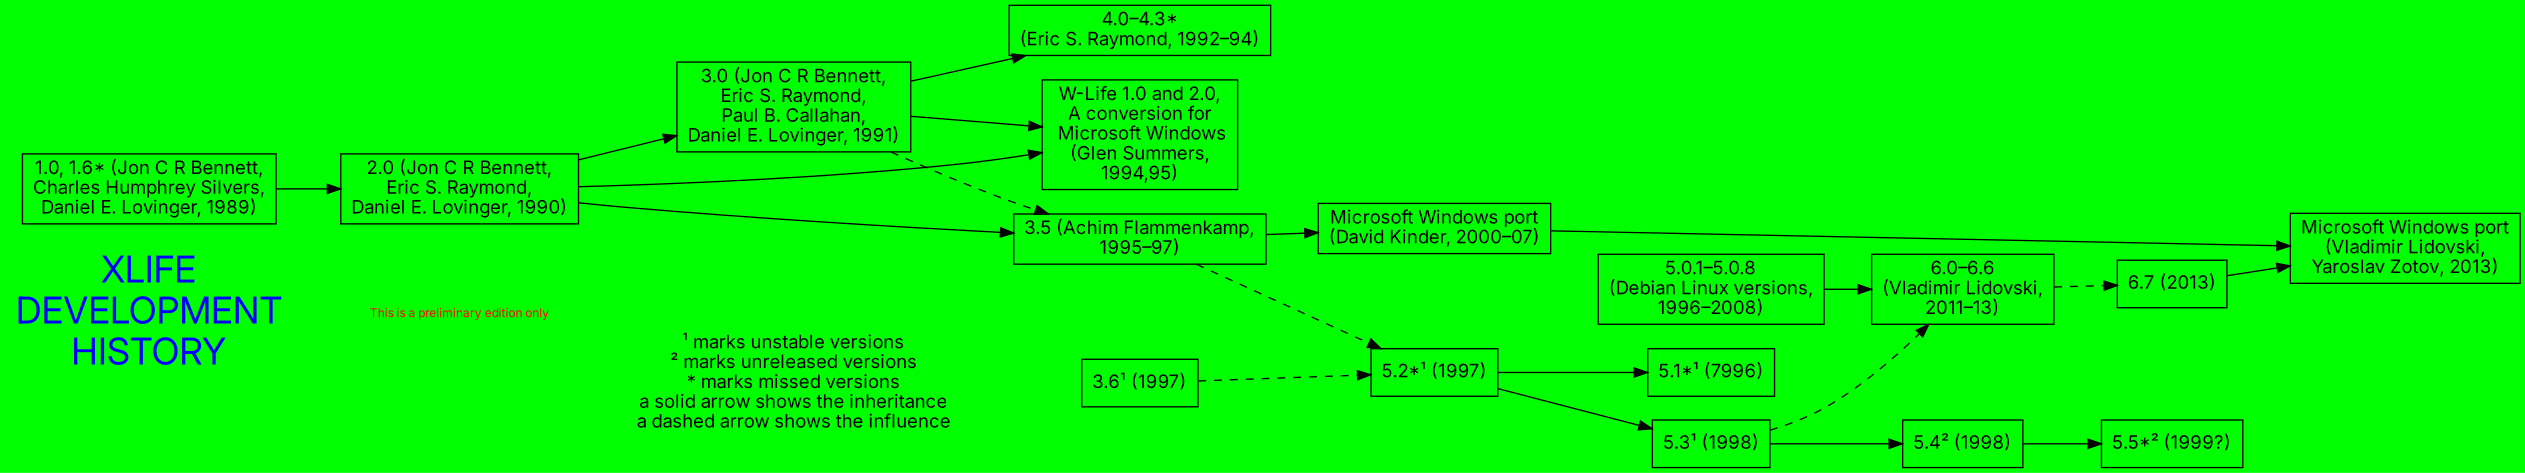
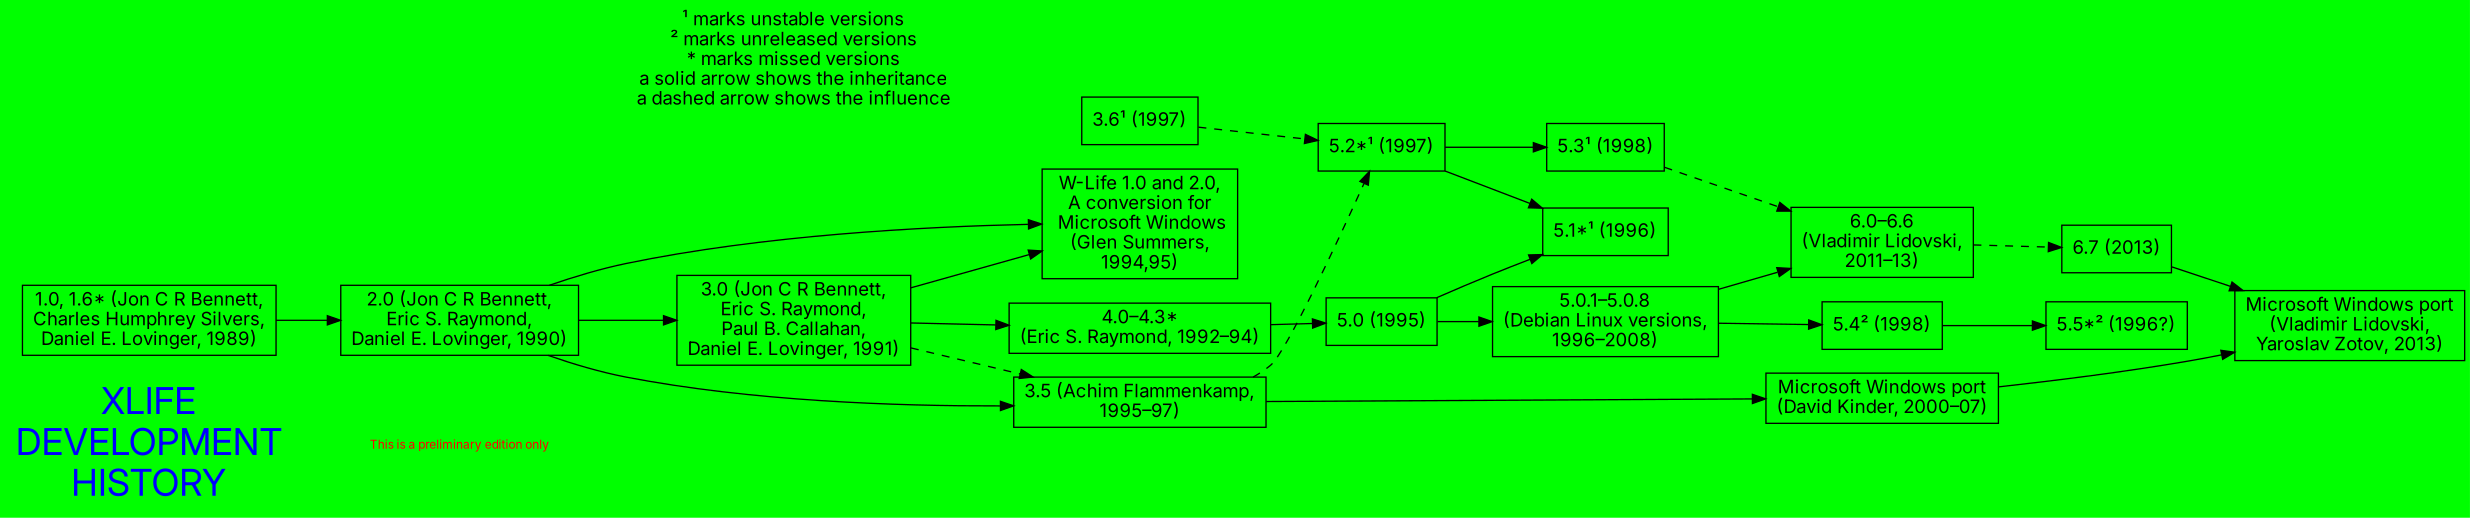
none -> (1382, 322)
(1711, 372) -> (1605, 232)
(1829, 444) -> (1764, 324)
(2172, 444) -> (2117, 326)
